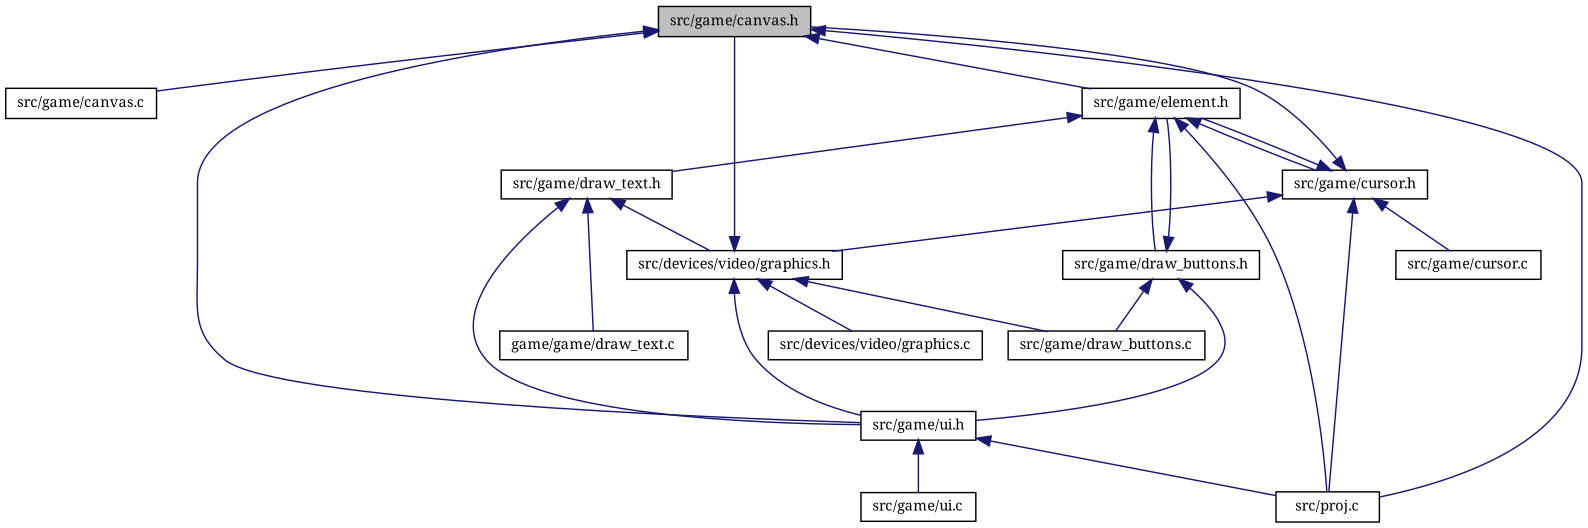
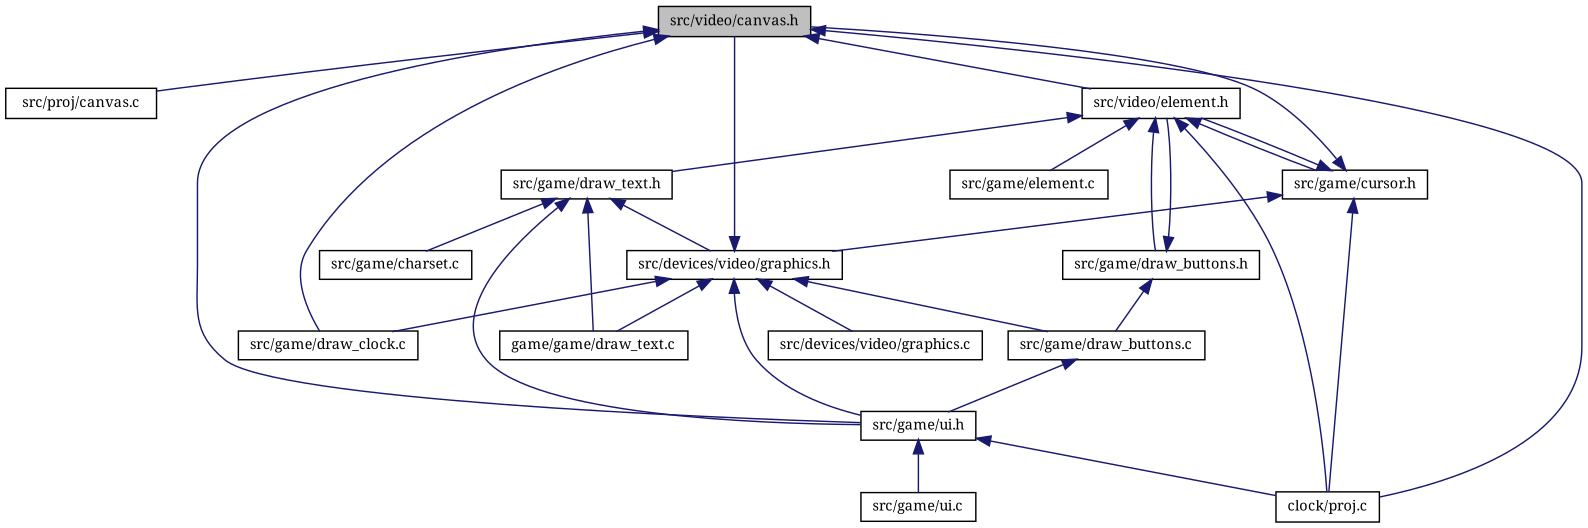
(735, 22) -> (735, 22)
(81, 103) -> (81, 103)
(1161, 103) -> (1161, 103)
none -> (1029, 185)
none -> (396, 265)
(1468, 265) -> none
none -> (658, 309)
none -> (328, 345)
(1143, 395) -> (1006, 388)
(1328, 507) -> (1328, 507)
